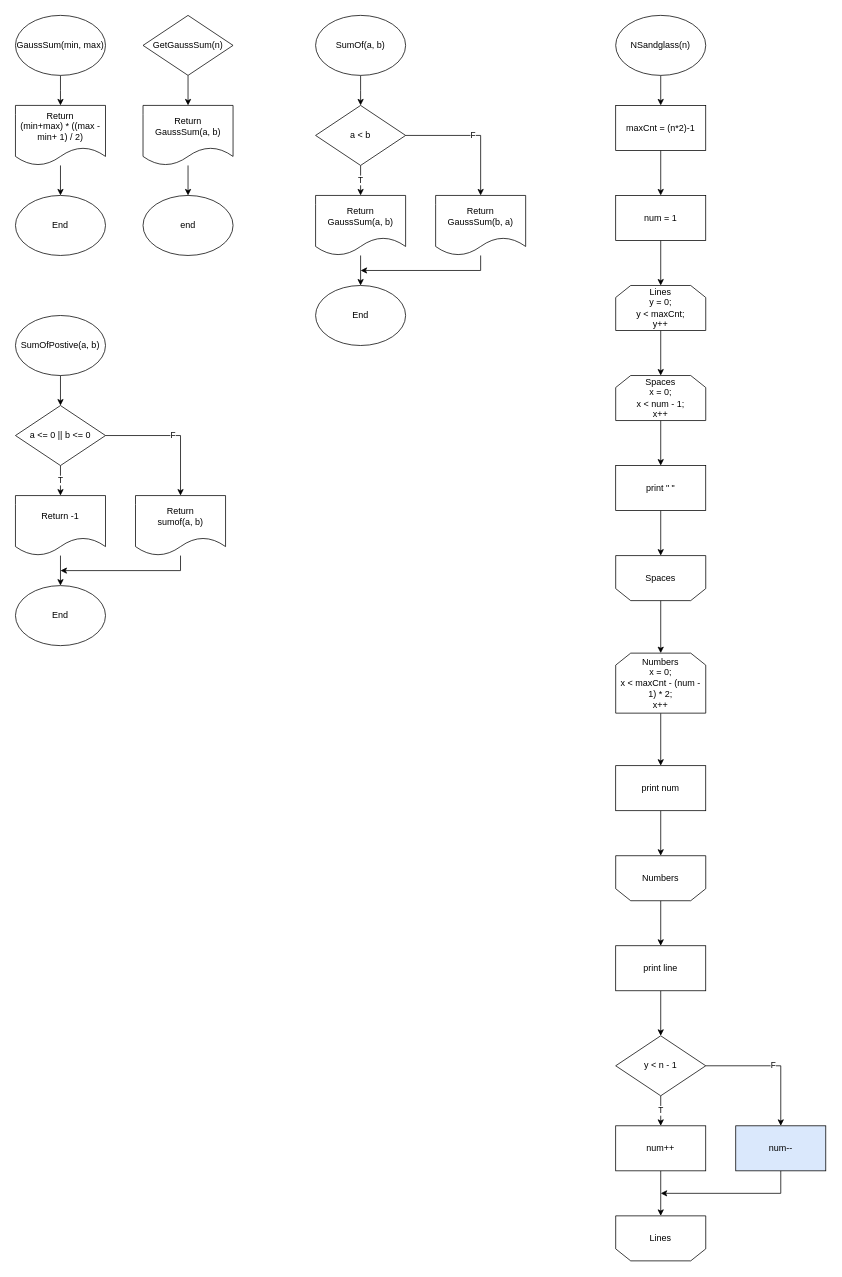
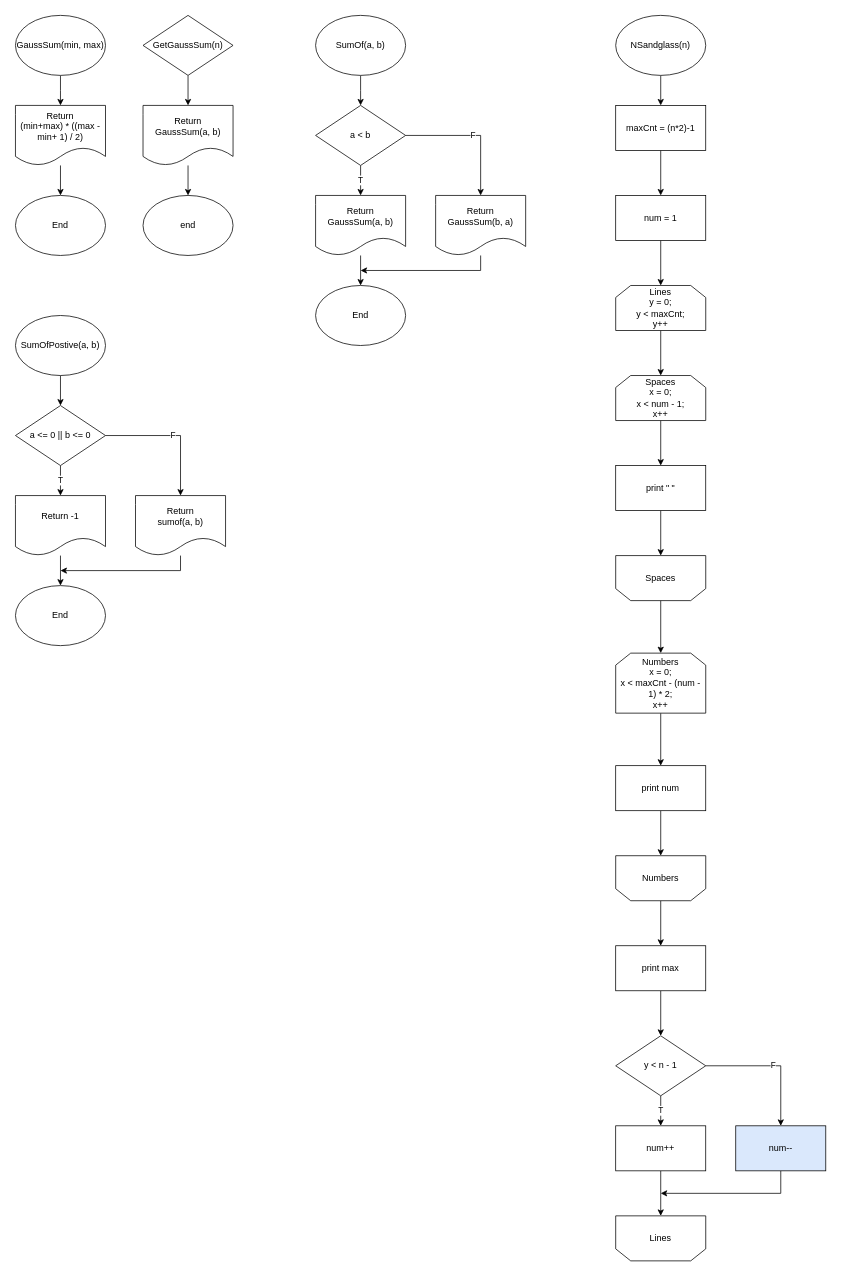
(660, 968) -> (660, 968)
